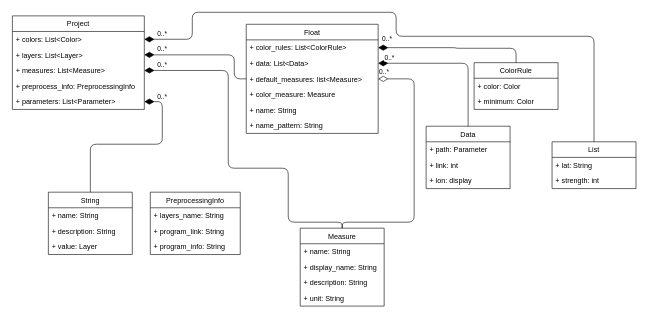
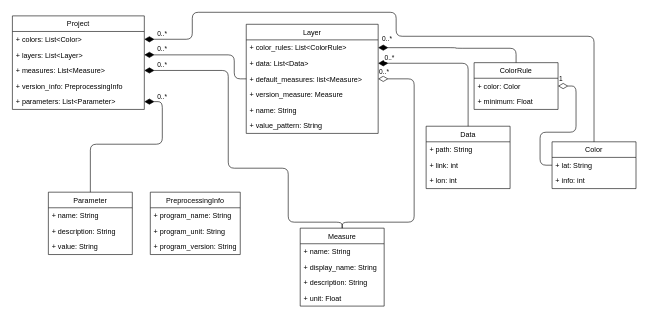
(312, 32) -> (312, 32)
(83, 86) -> (77, 86)
(294, 95) -> (298, 95)
(504, 102) -> (504, 102)
(290, 126) -> (291, 126)
none -> (564, 132)
(461, 150) -> (454, 150)
(594, 150) -> (594, 150)
(452, 181) -> (445, 181)
(582, 181) -> (573, 181)
(90, 200) -> (90, 200)
(191, 216) -> (194, 216)
(192, 232) -> (193, 232)
(76, 247) -> (77, 247)
(193, 247) -> (199, 247)
(327, 299) -> (325, 299)
